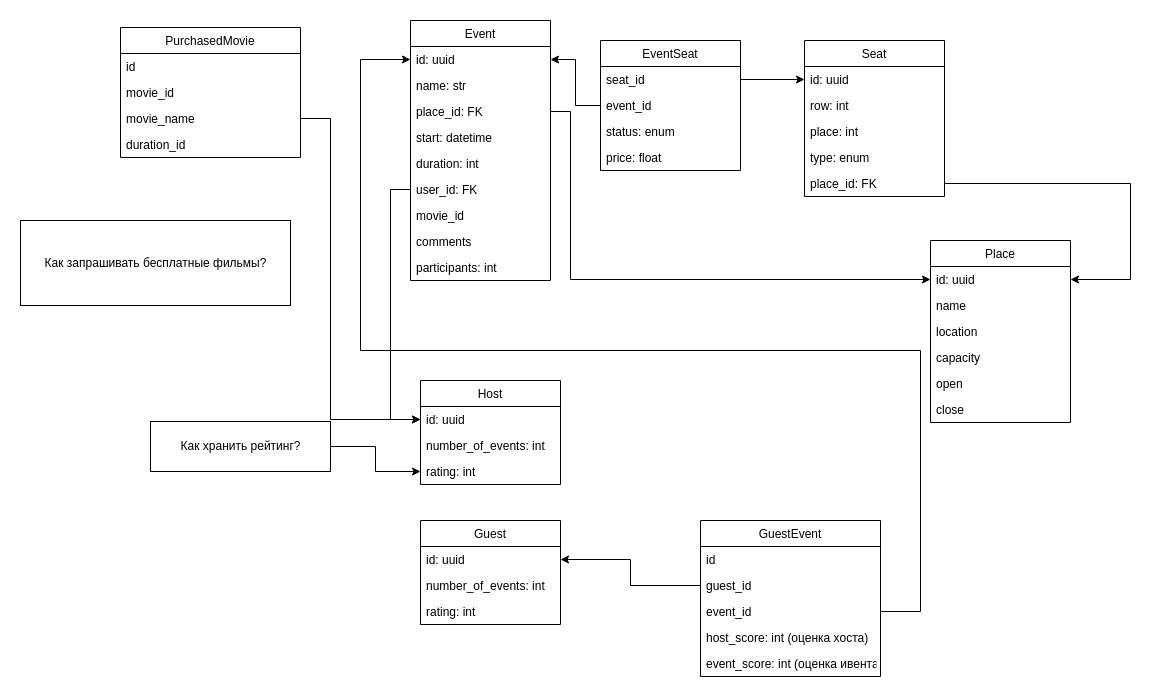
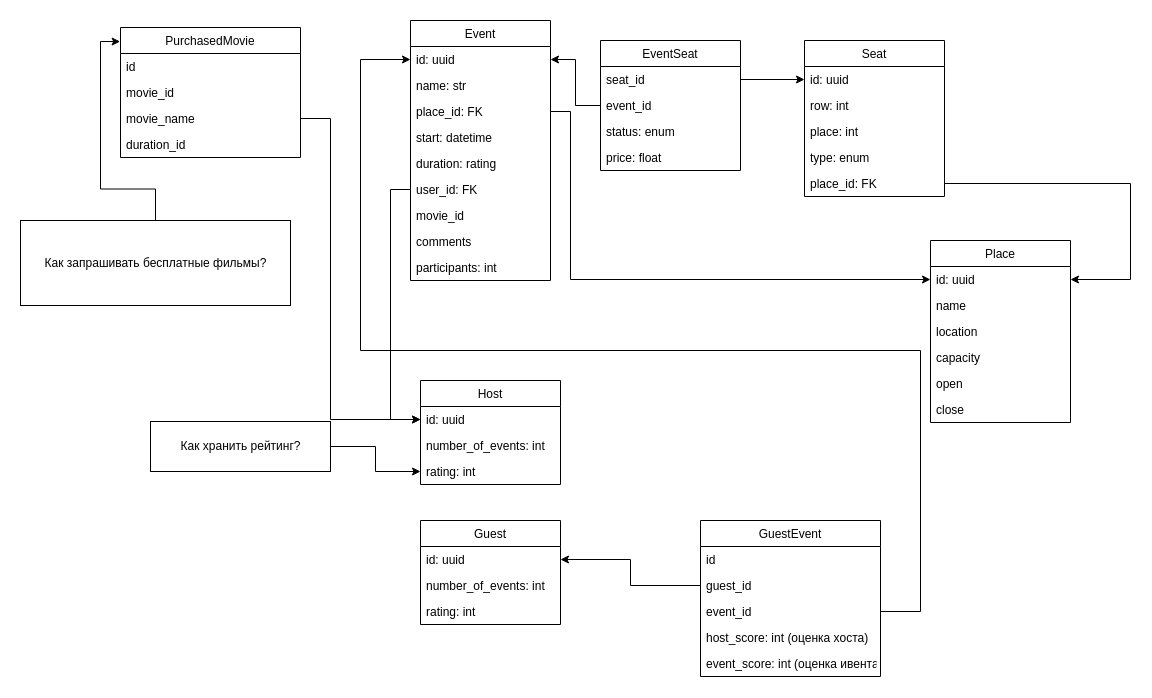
none -> (101, 152)
(453, 164) -> (464, 164)
